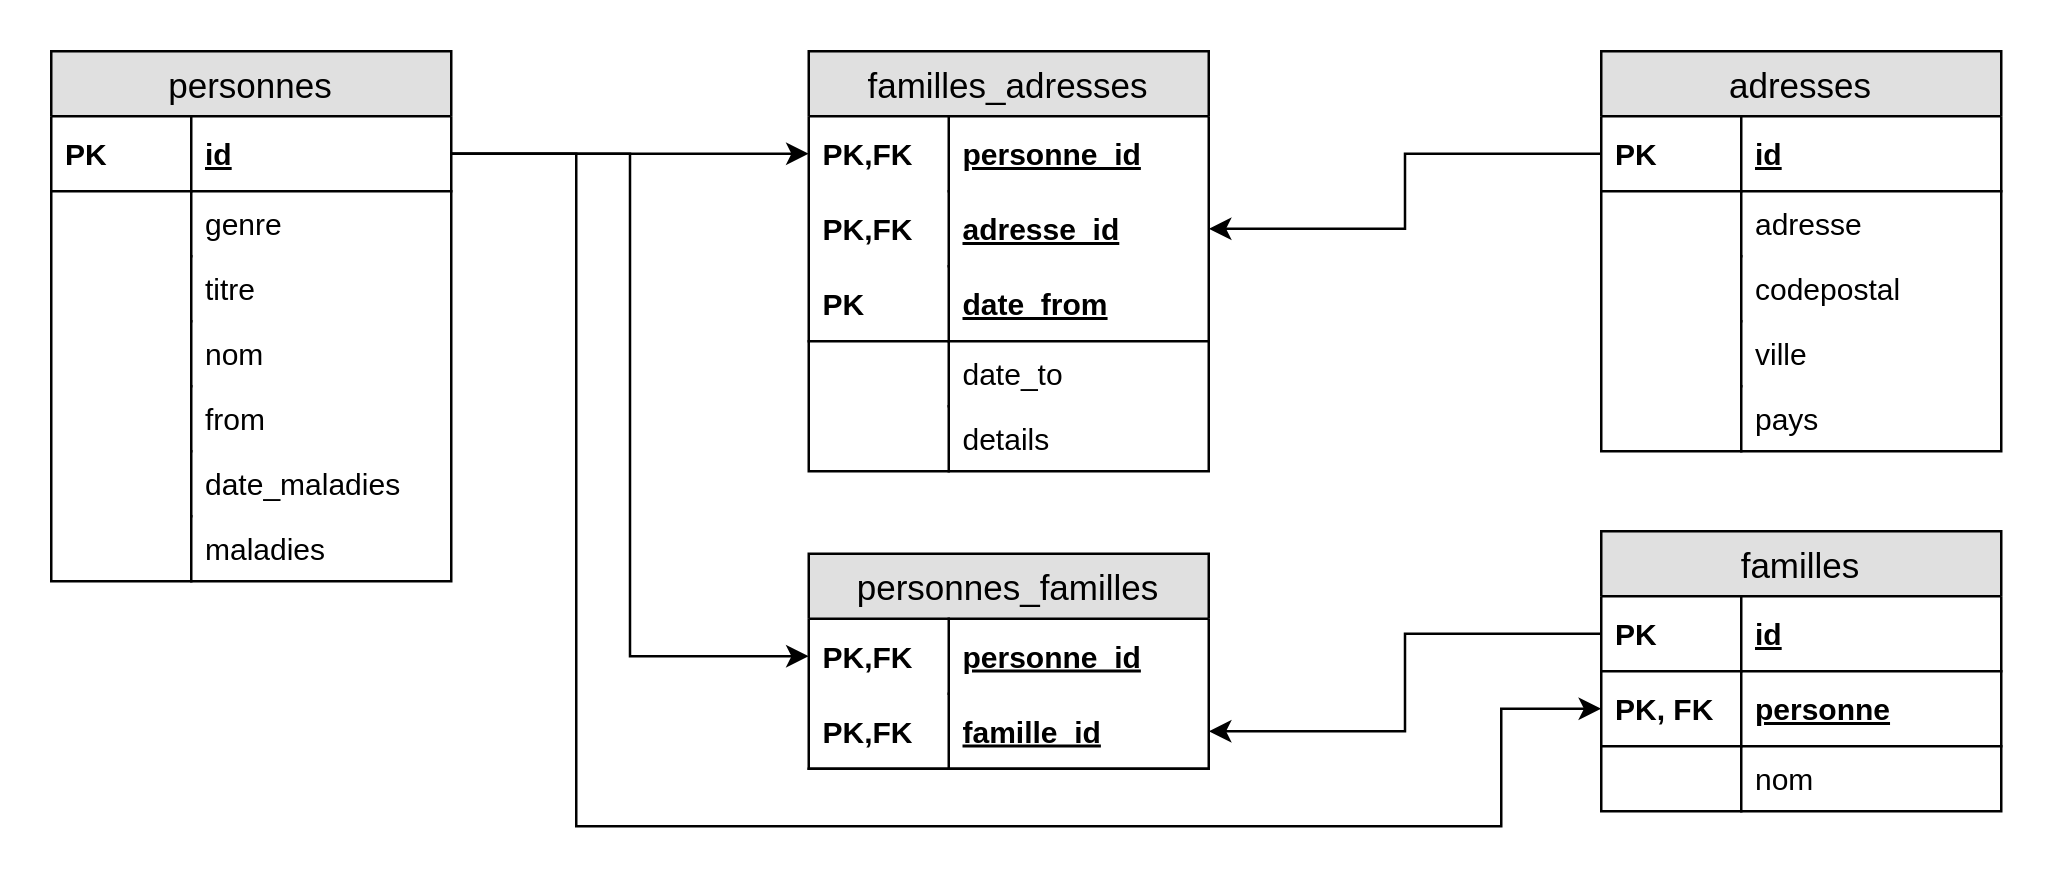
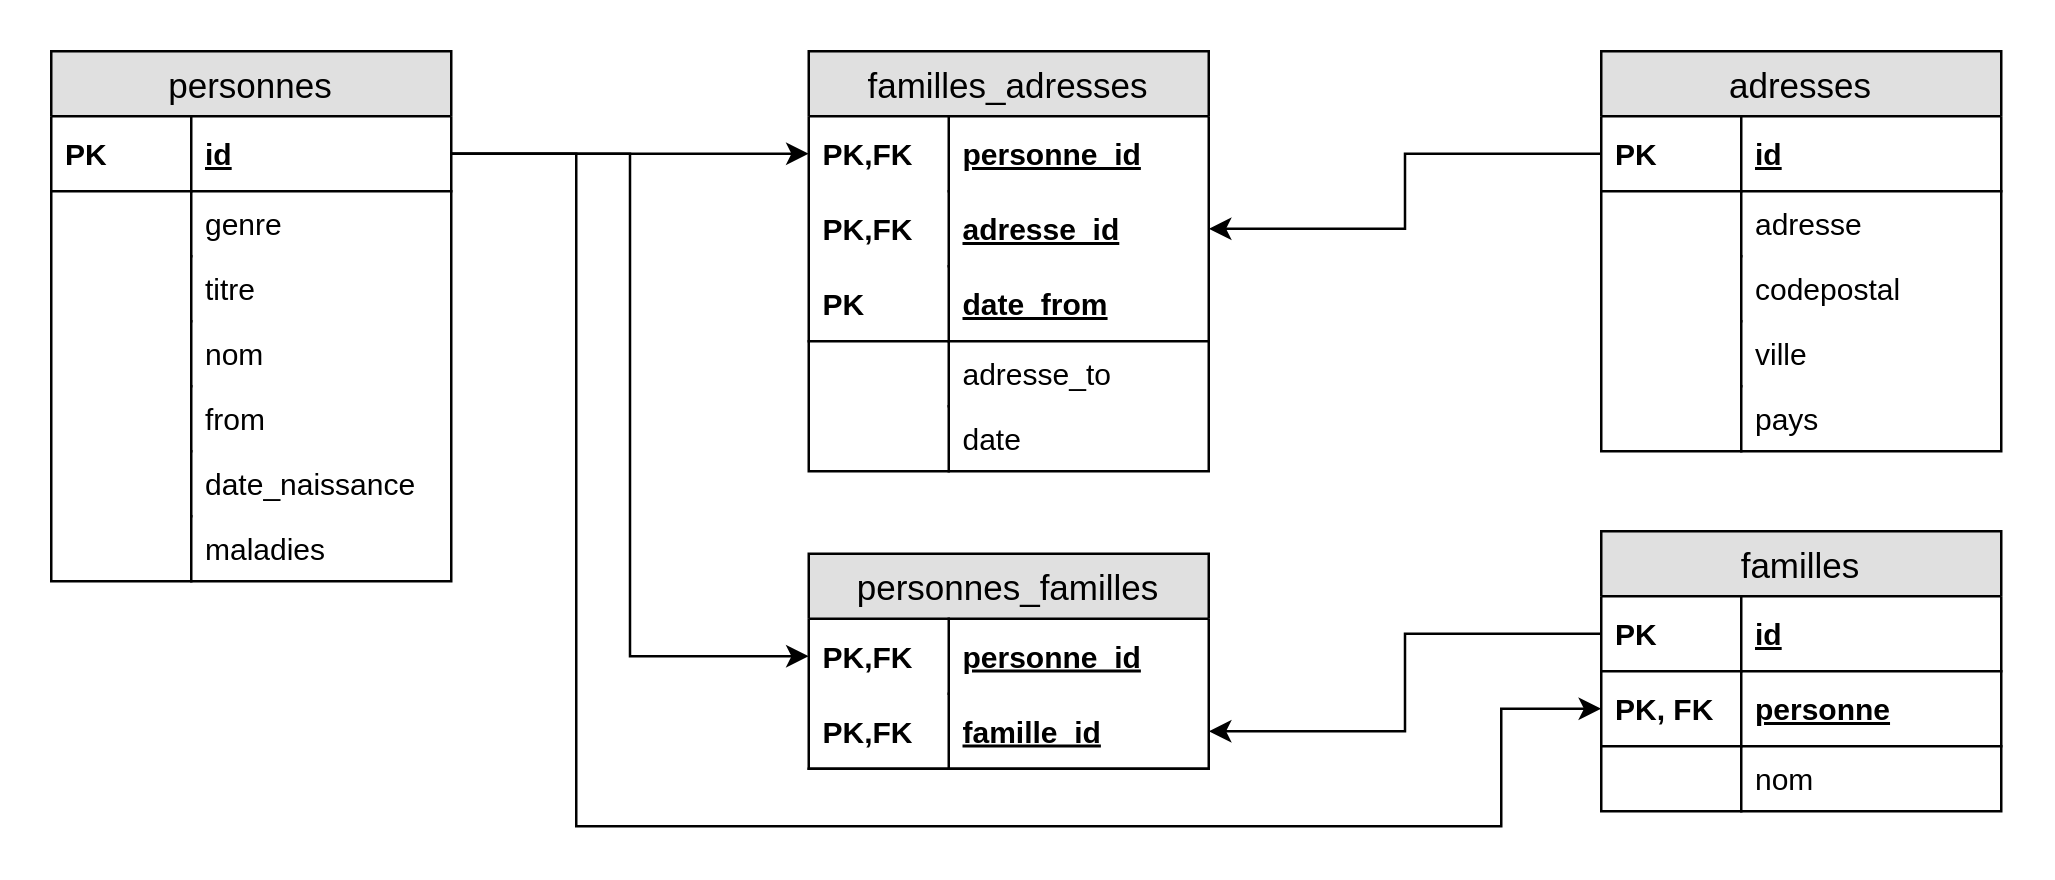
(1021, 375) -> (1047, 375)
(1014, 440) -> (996, 440)
(306, 485) -> (319, 485)
